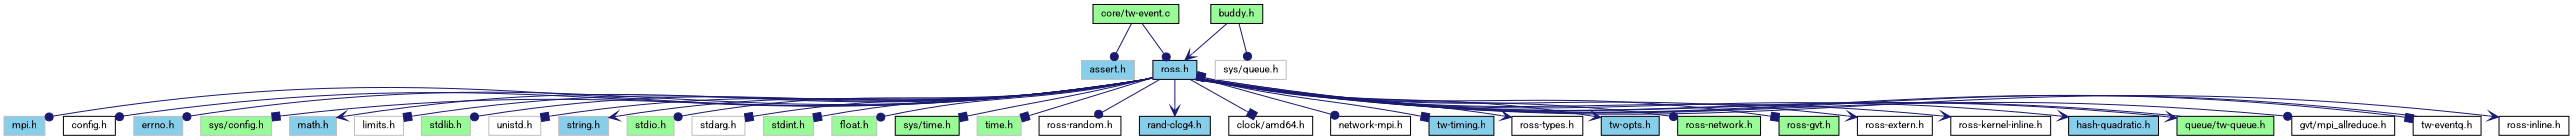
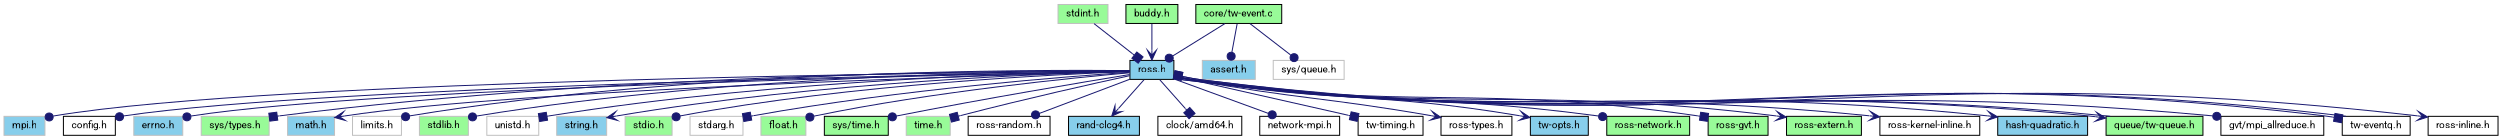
(1243, 38) -> (1270, 39)
(988, 98) -> (1113, 39)
(783, 99) -> (769, 79)
(1038, 102) -> (1013, 94)
(236, 126) -> (235, 126)
(1461, 126) -> (1391, 126)
(1895, 126) -> (1824, 126)
